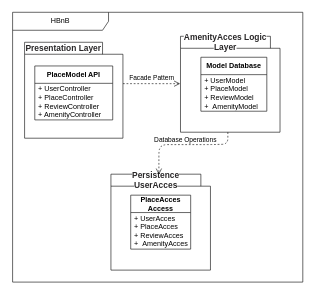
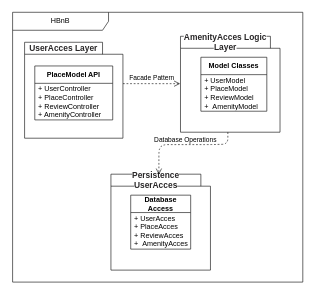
(63, 48) -> (63, 48)
(234, 66) -> (234, 66)
(161, 204) -> (161, 204)
